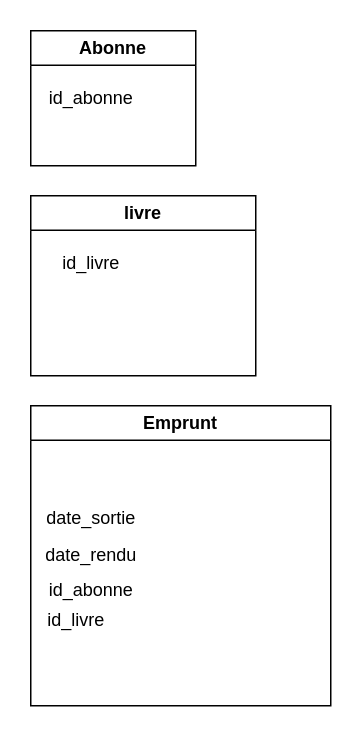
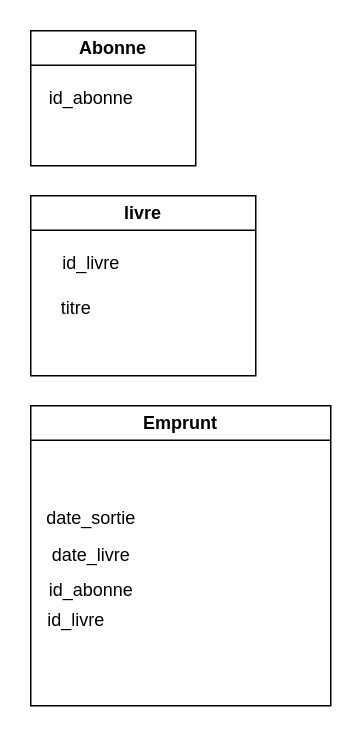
none -> (76, 308)
(92, 556) -> (92, 556)
